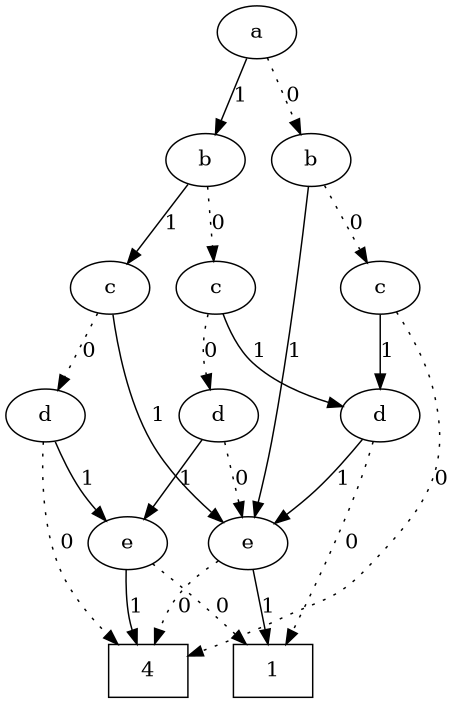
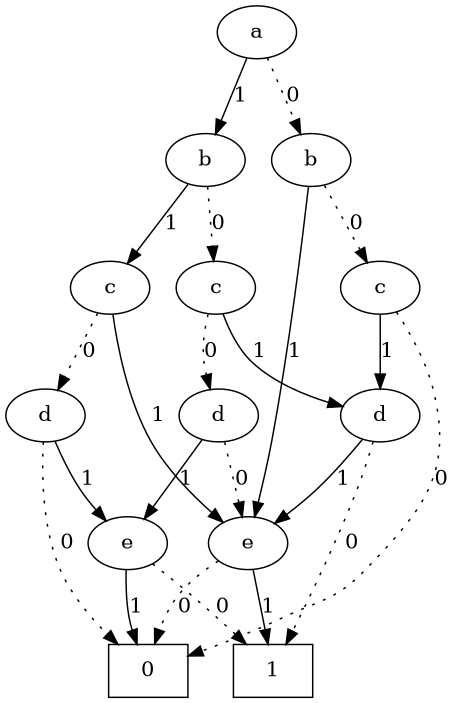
(148, 671) -> (148, 671)
